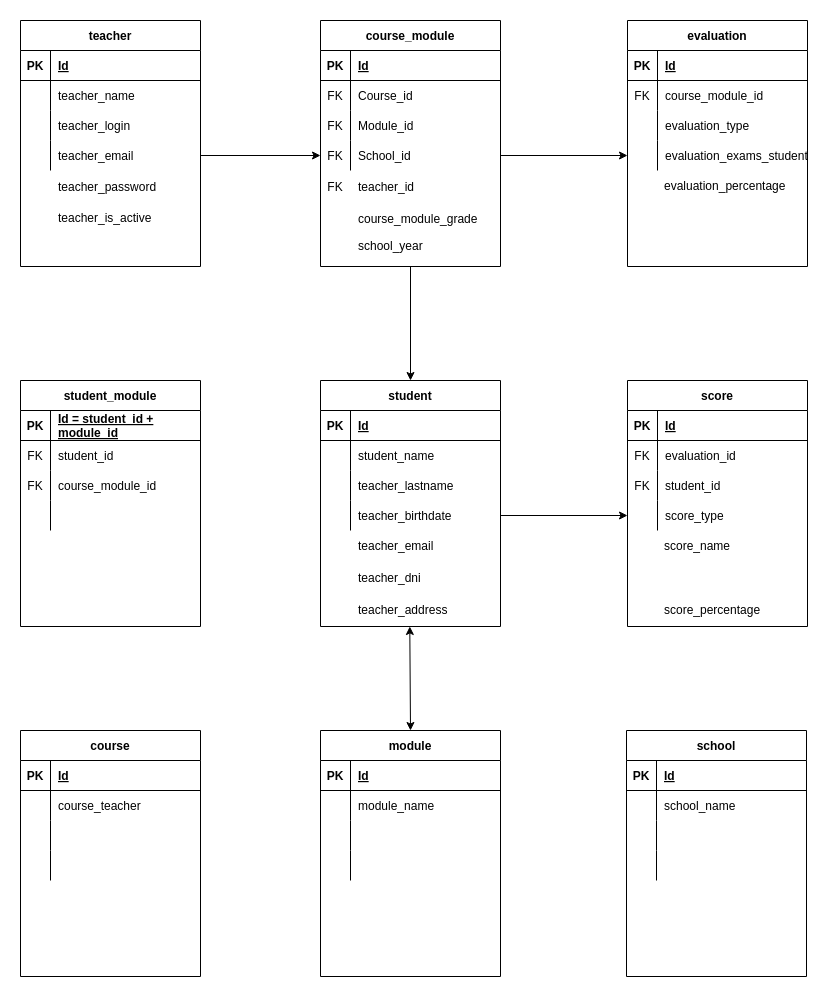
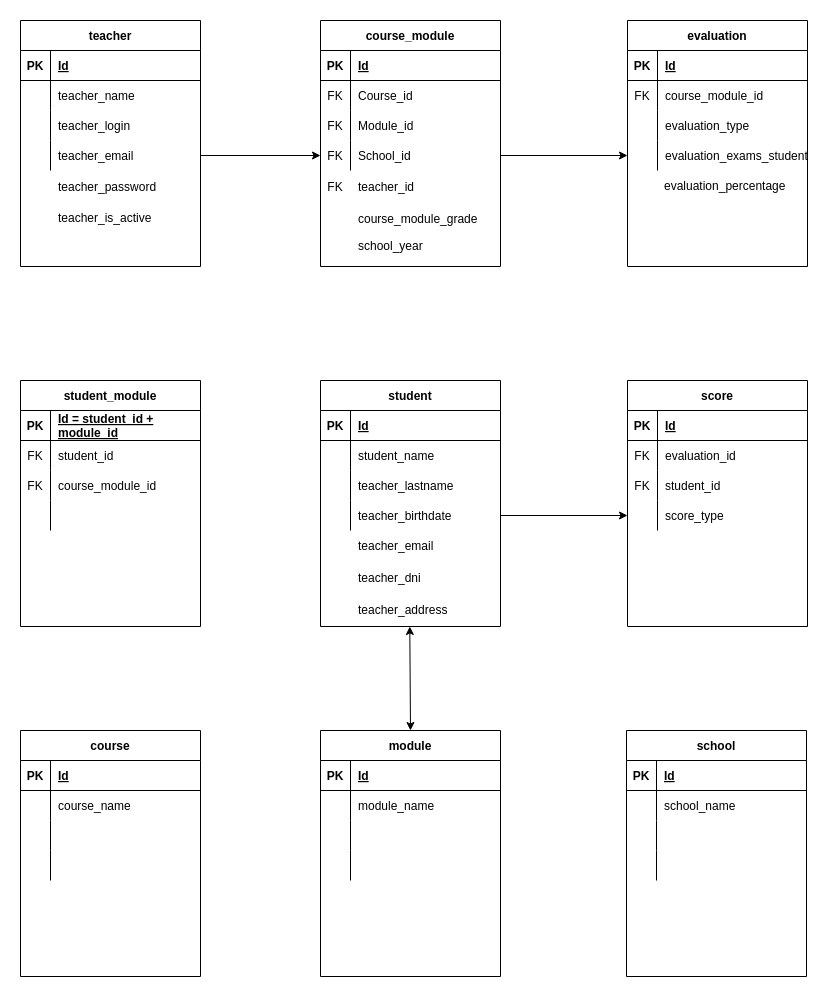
(411, 321) -> none
(732, 546) -> none
(732, 610) -> none
(105, 806) -> (95, 806)
